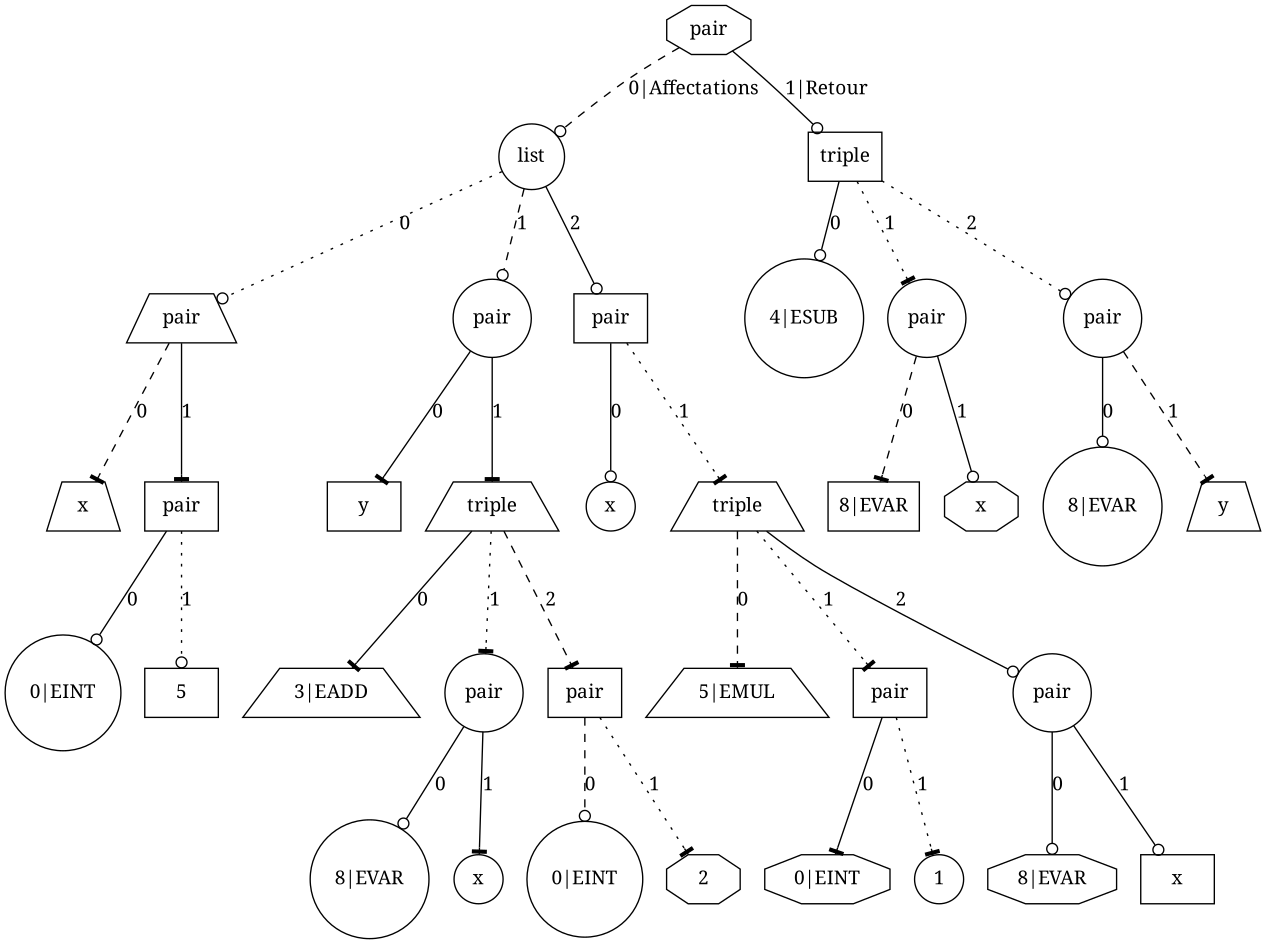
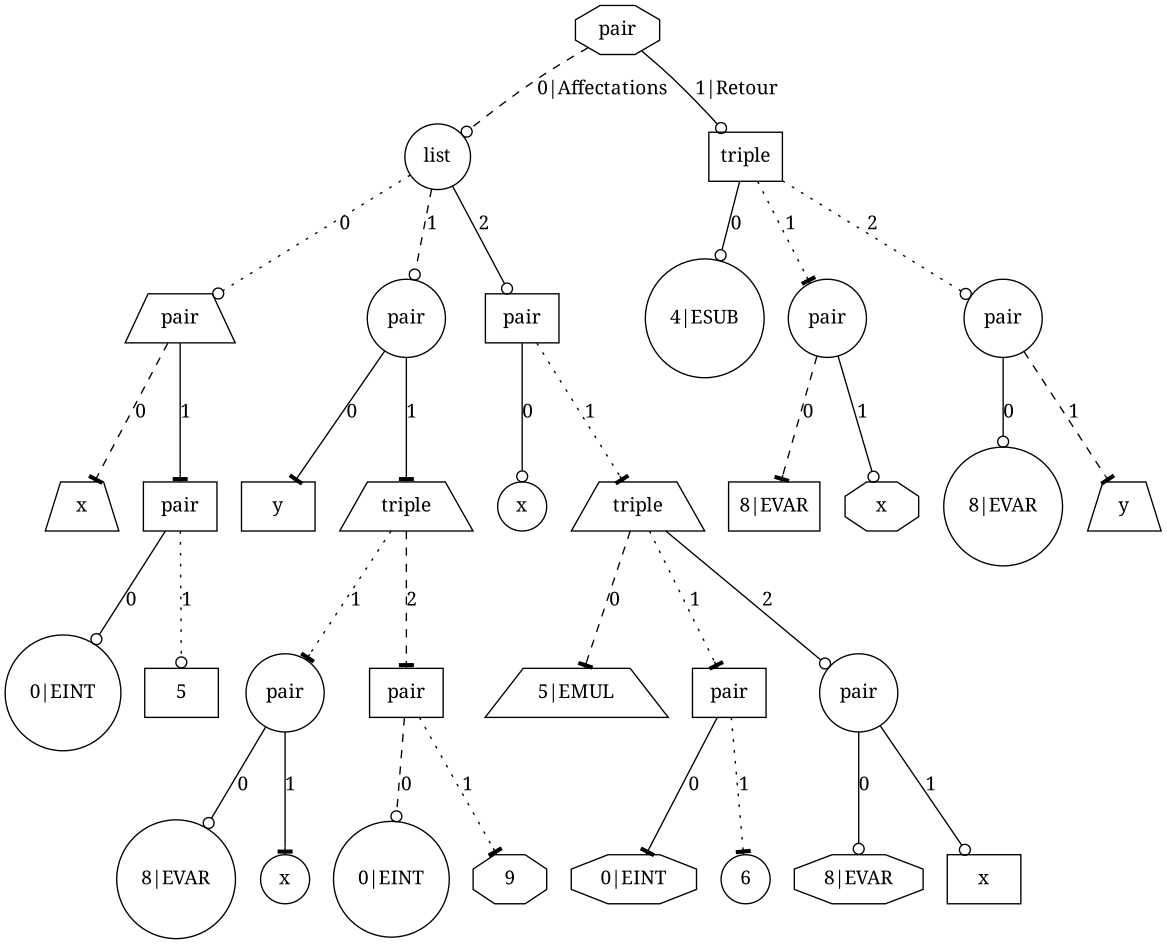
(331, 693) -> none
(703, 879) -> (510, 879)
(939, 879) -> (746, 879)
